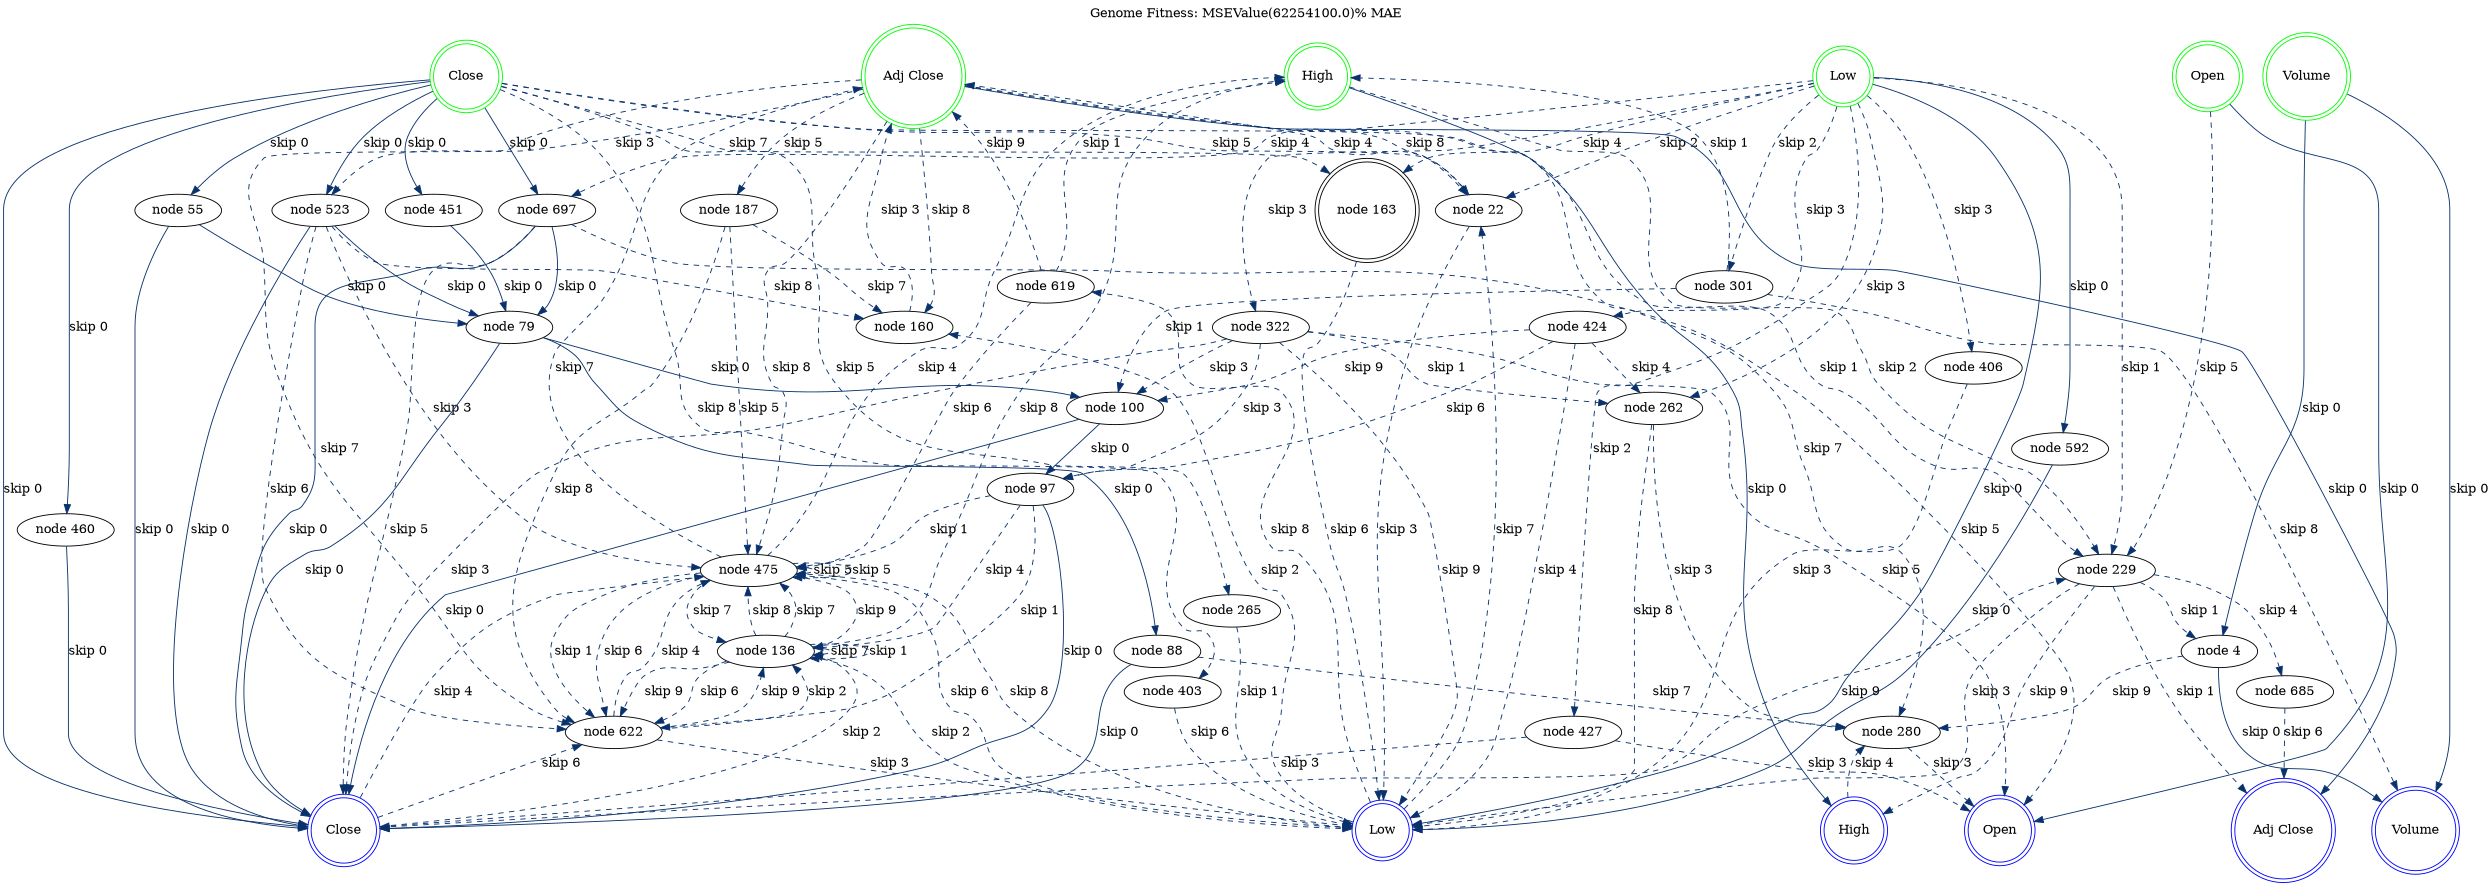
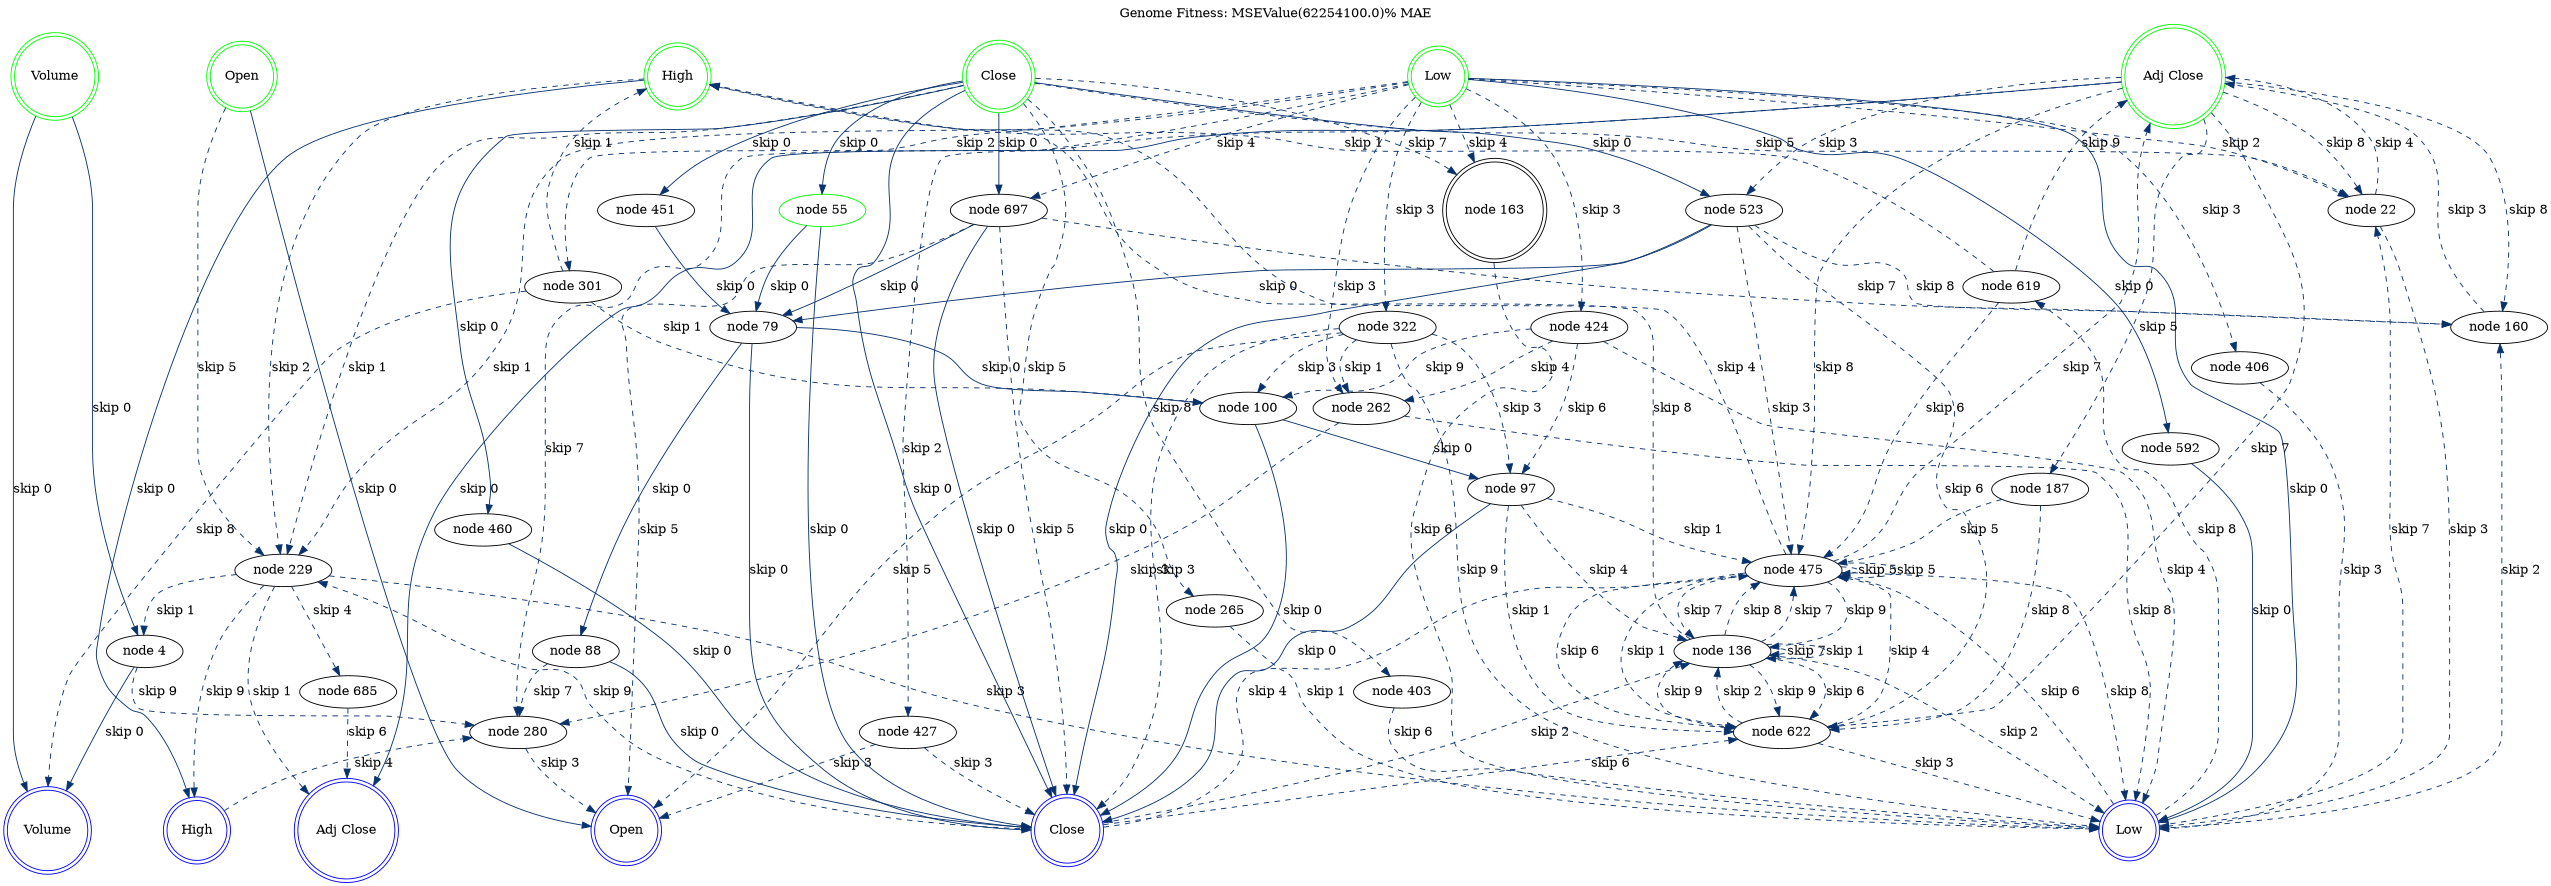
(178, 210) -> (822, 210)
(807, 257) -> (1740, 296)
